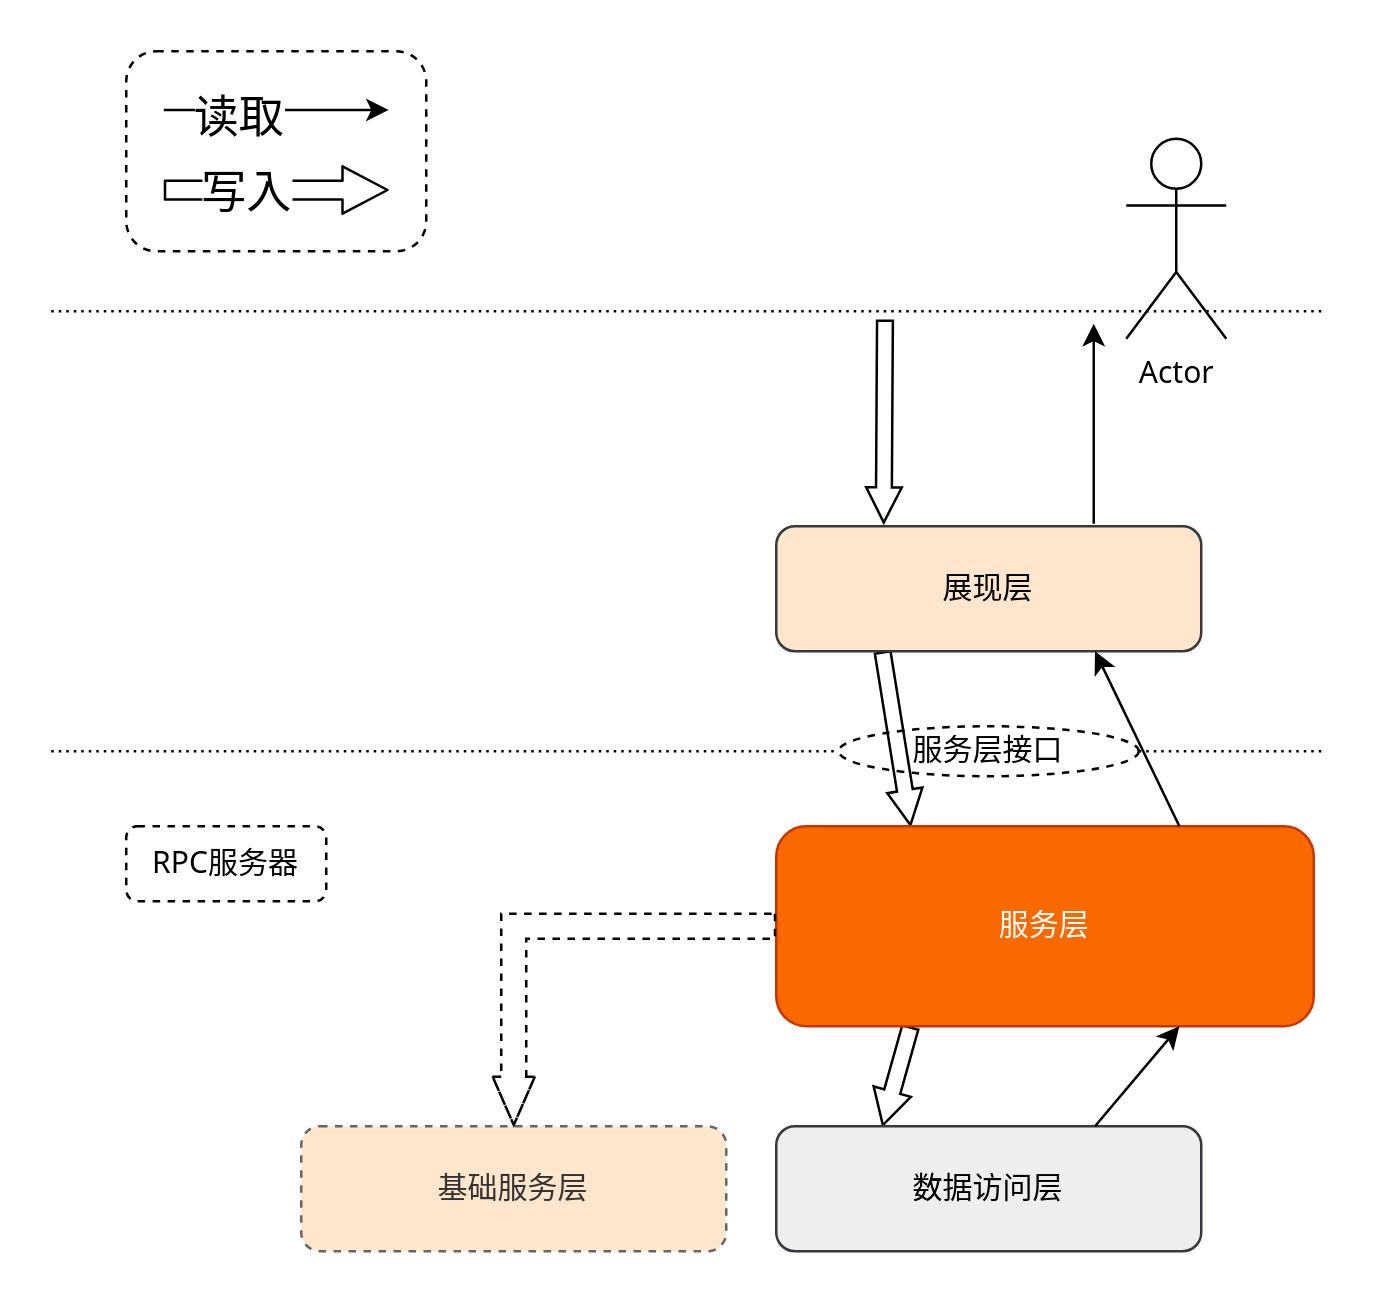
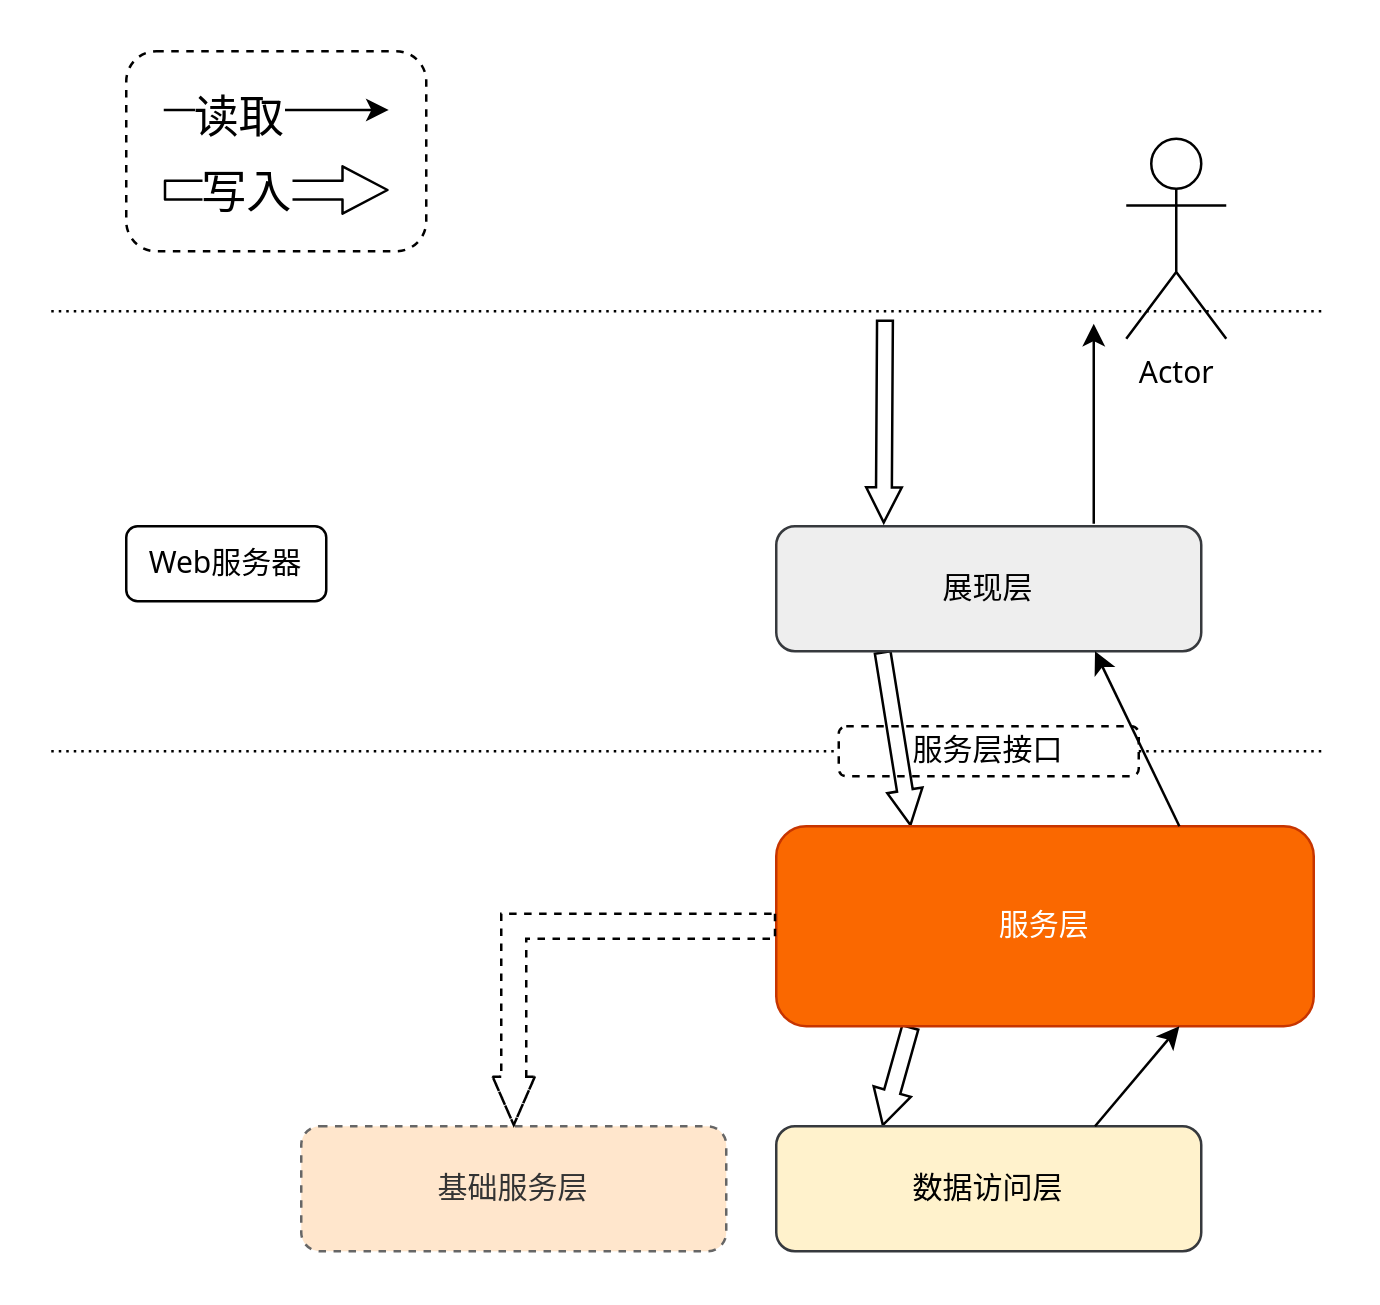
none -> (226, 564)
(989, 589) -> (989, 589)
(989, 751) -> (989, 751)
(226, 864) -> none
(989, 1189) -> (989, 1189)
